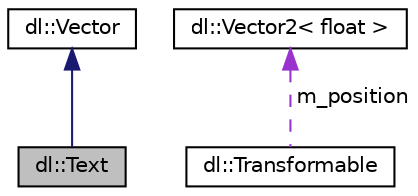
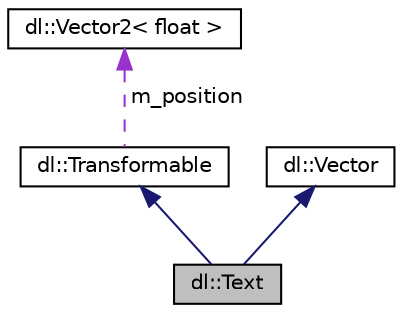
none -> (183, 233)
